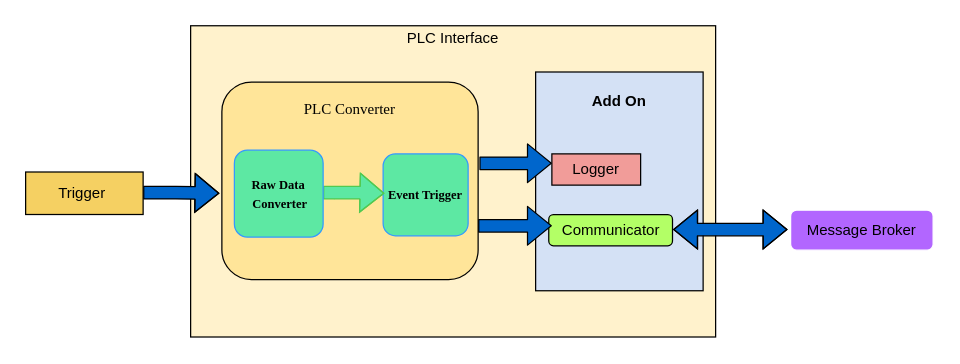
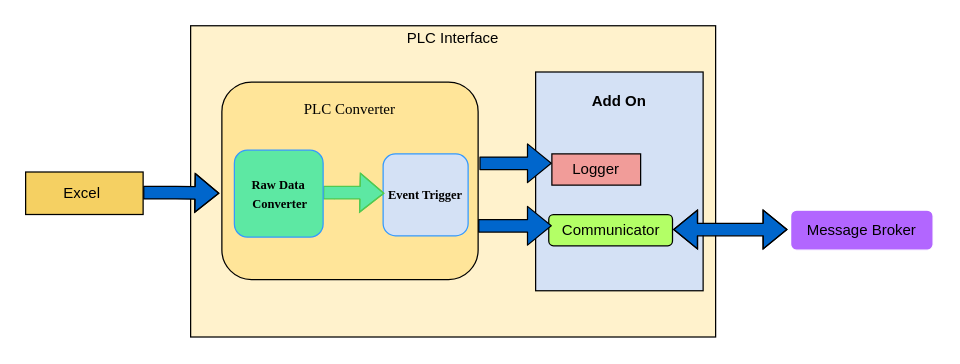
(84, 193) -> (84, 193)
(426, 195) -> (426, 195)
